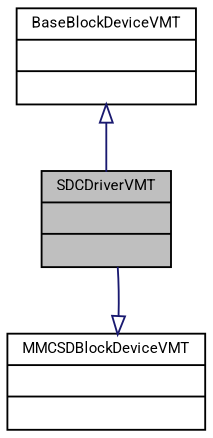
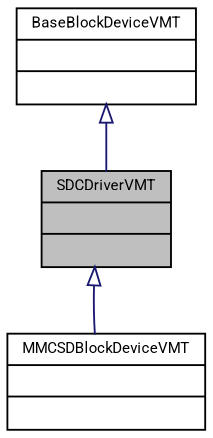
(119, 291) -> (94, 310)
